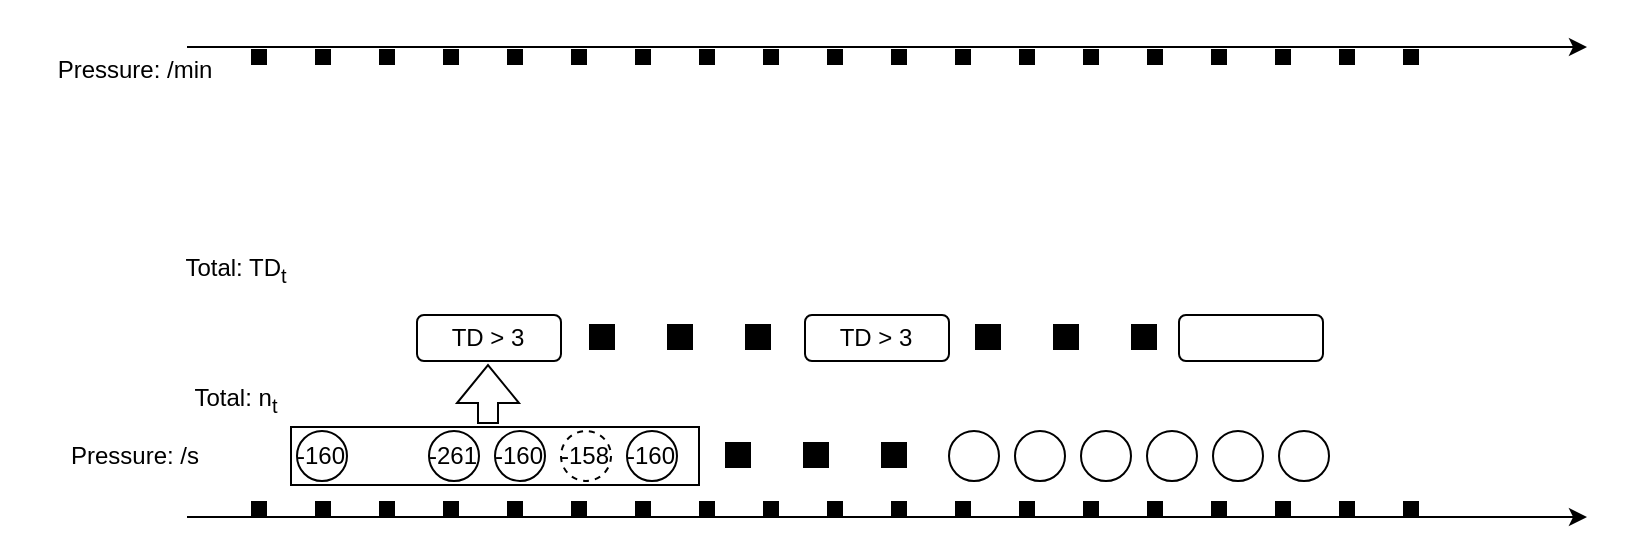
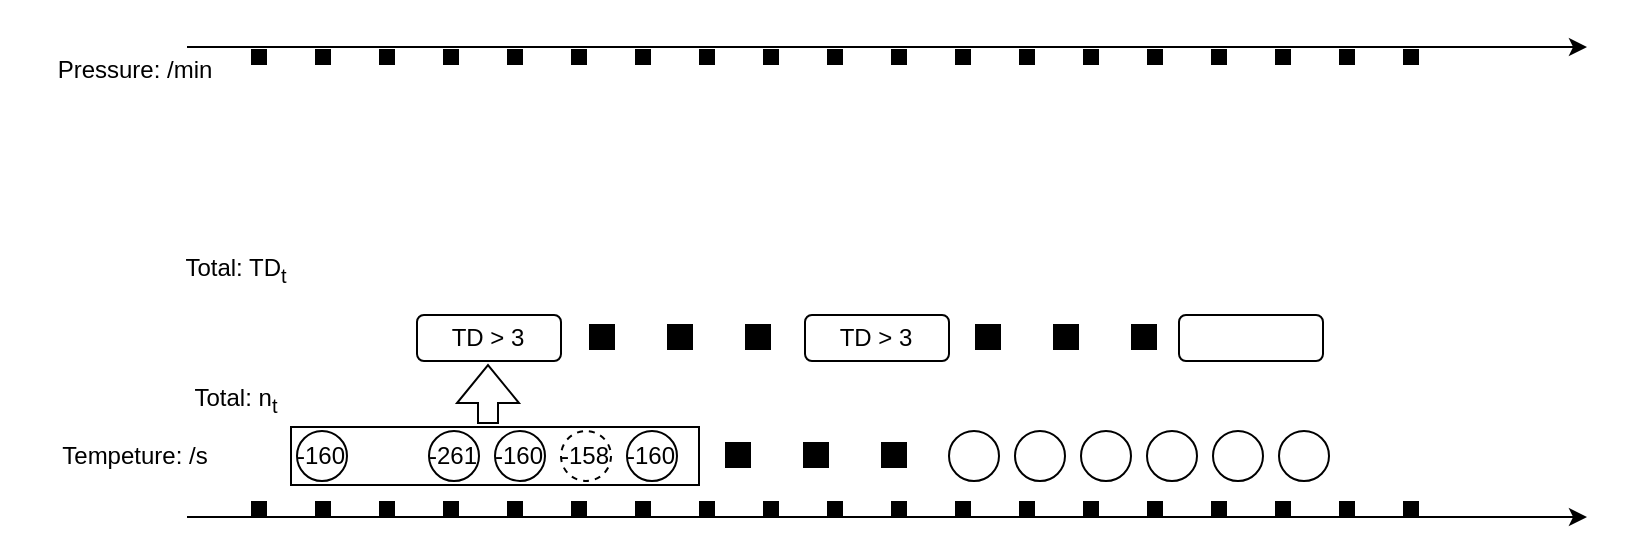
(136, 457) -> (136, 457)
